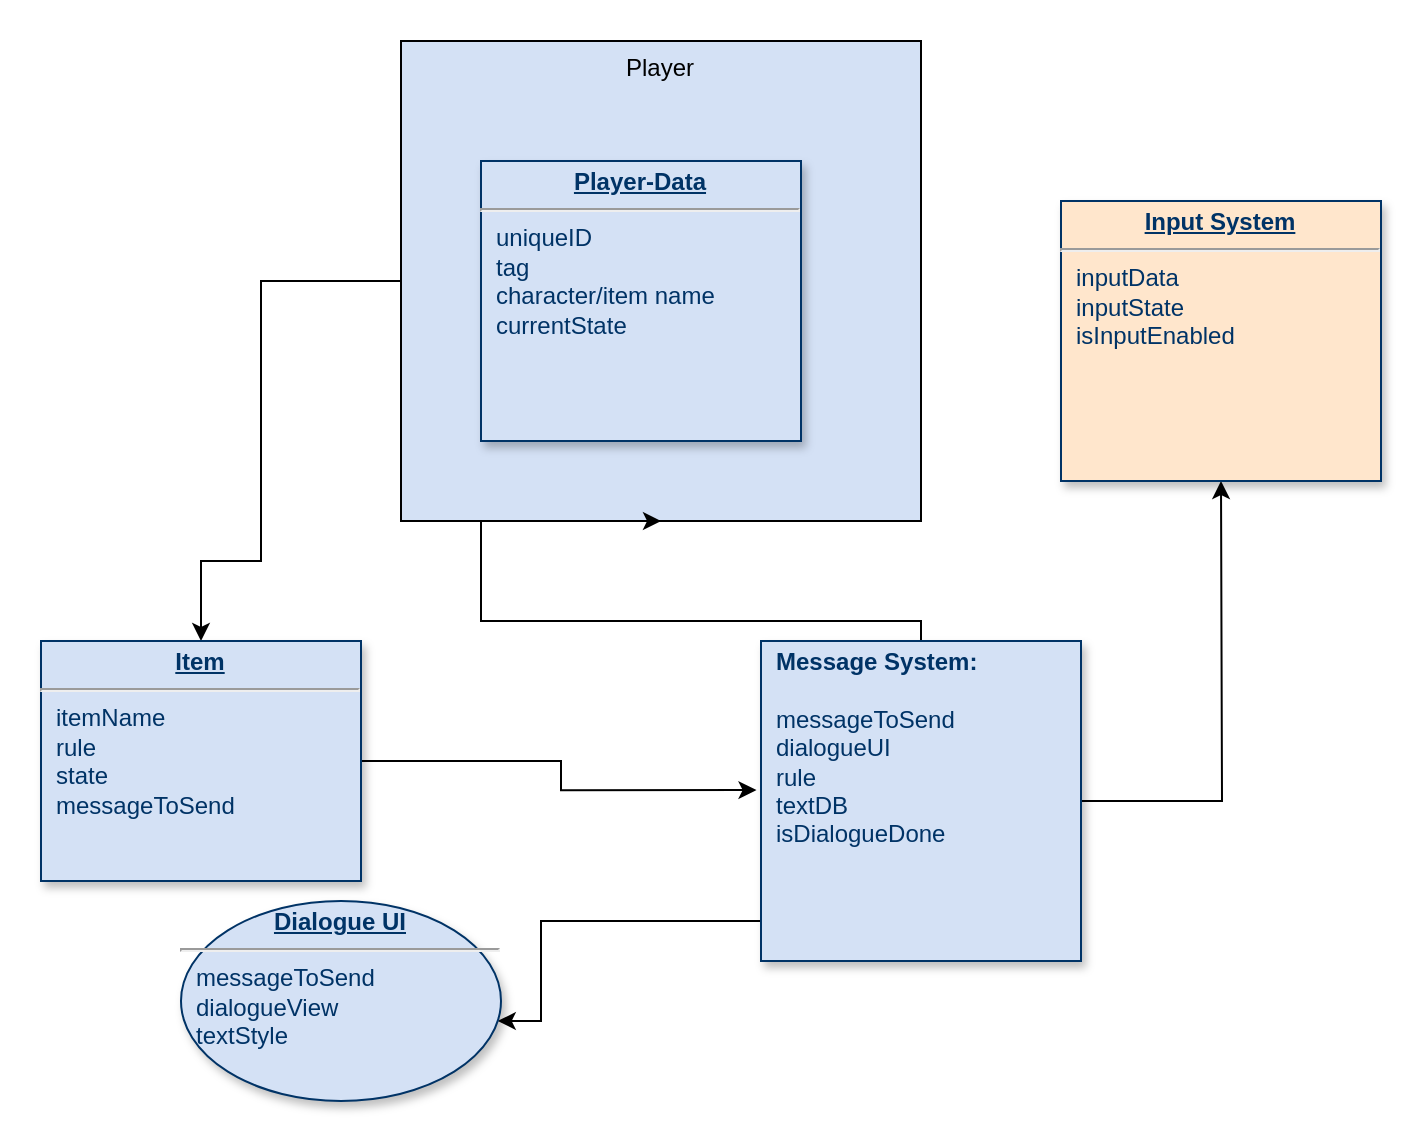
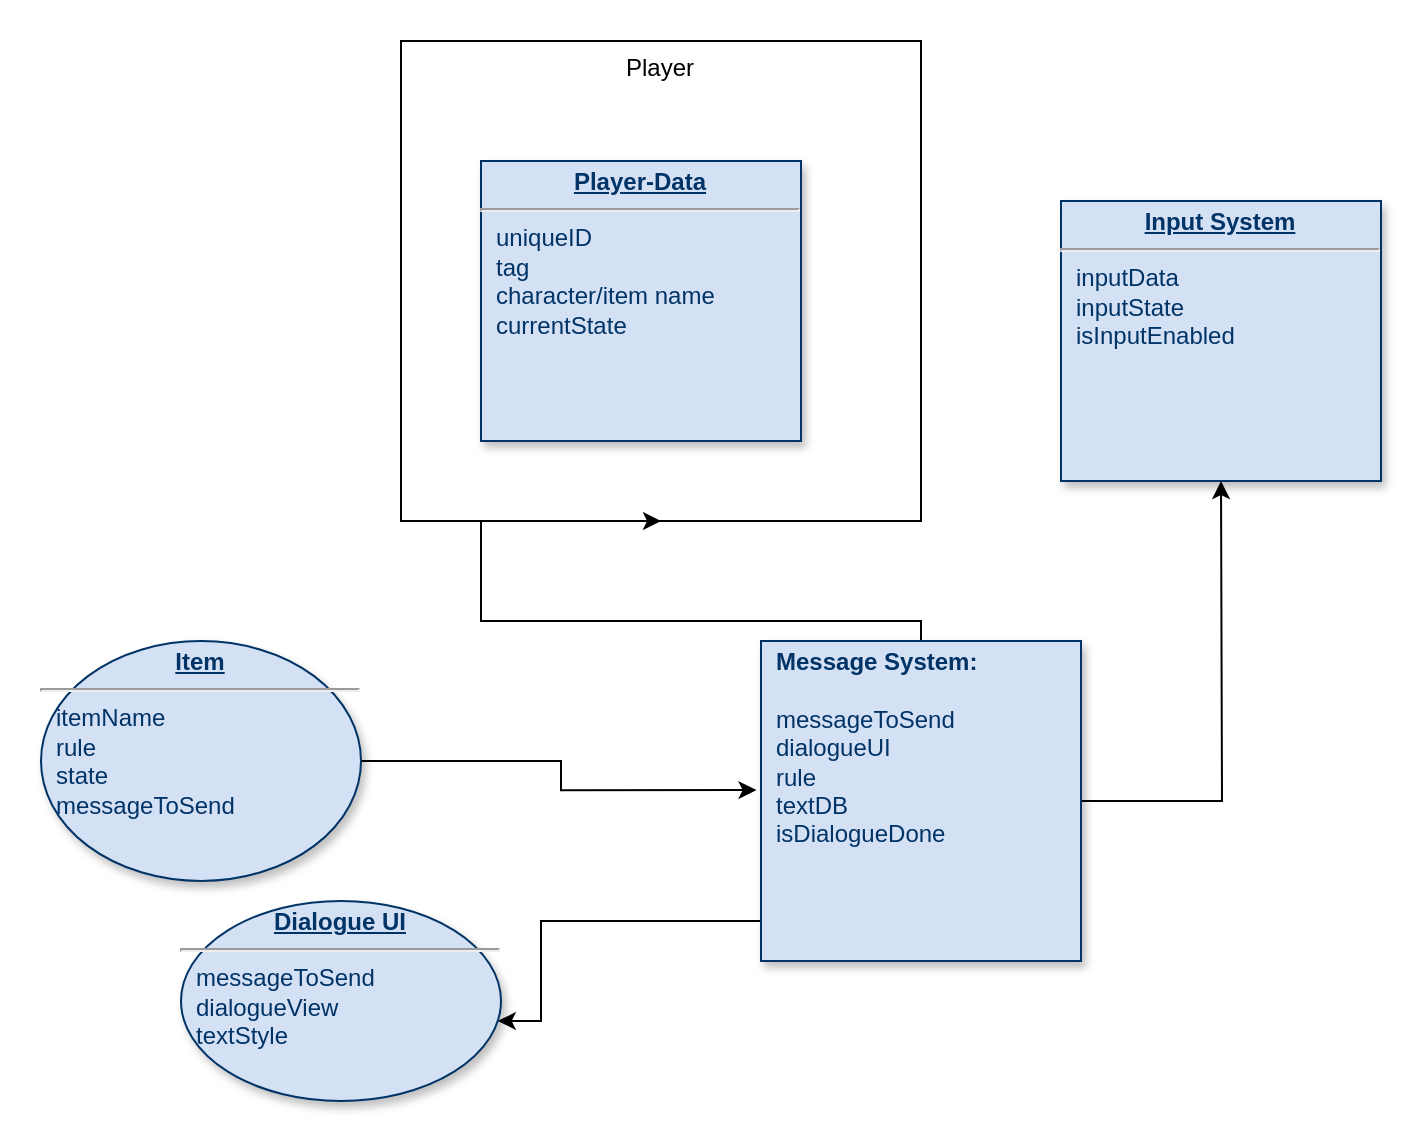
(661, 69) -> (661, 69)
(1221, 341) -> (1221, 341)
(261, 414) -> none
(201, 761) -> (201, 761)
